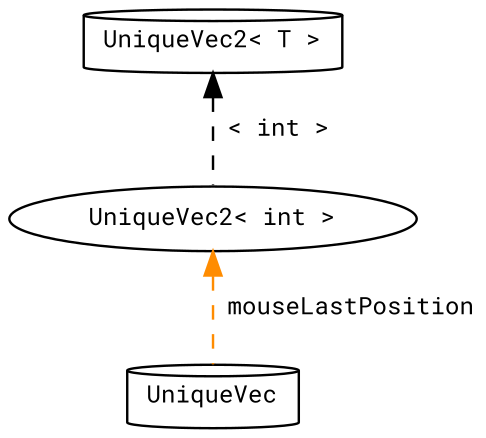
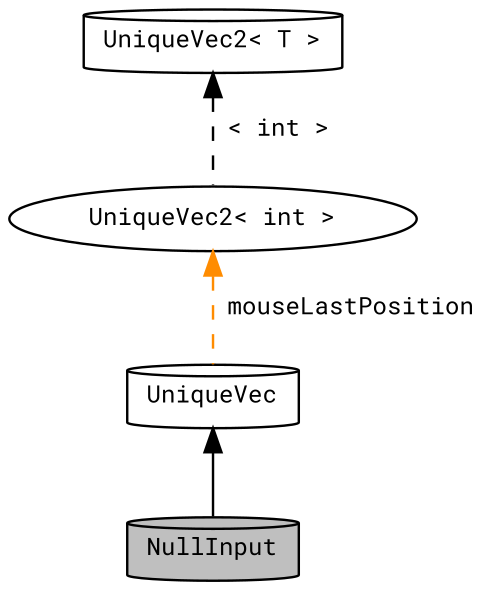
none -> (213, 549)
